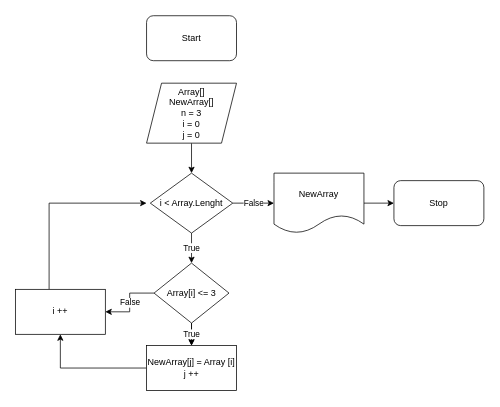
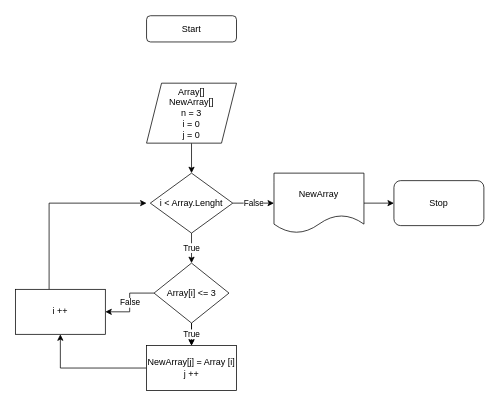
(192, 38) -> (192, 29)
